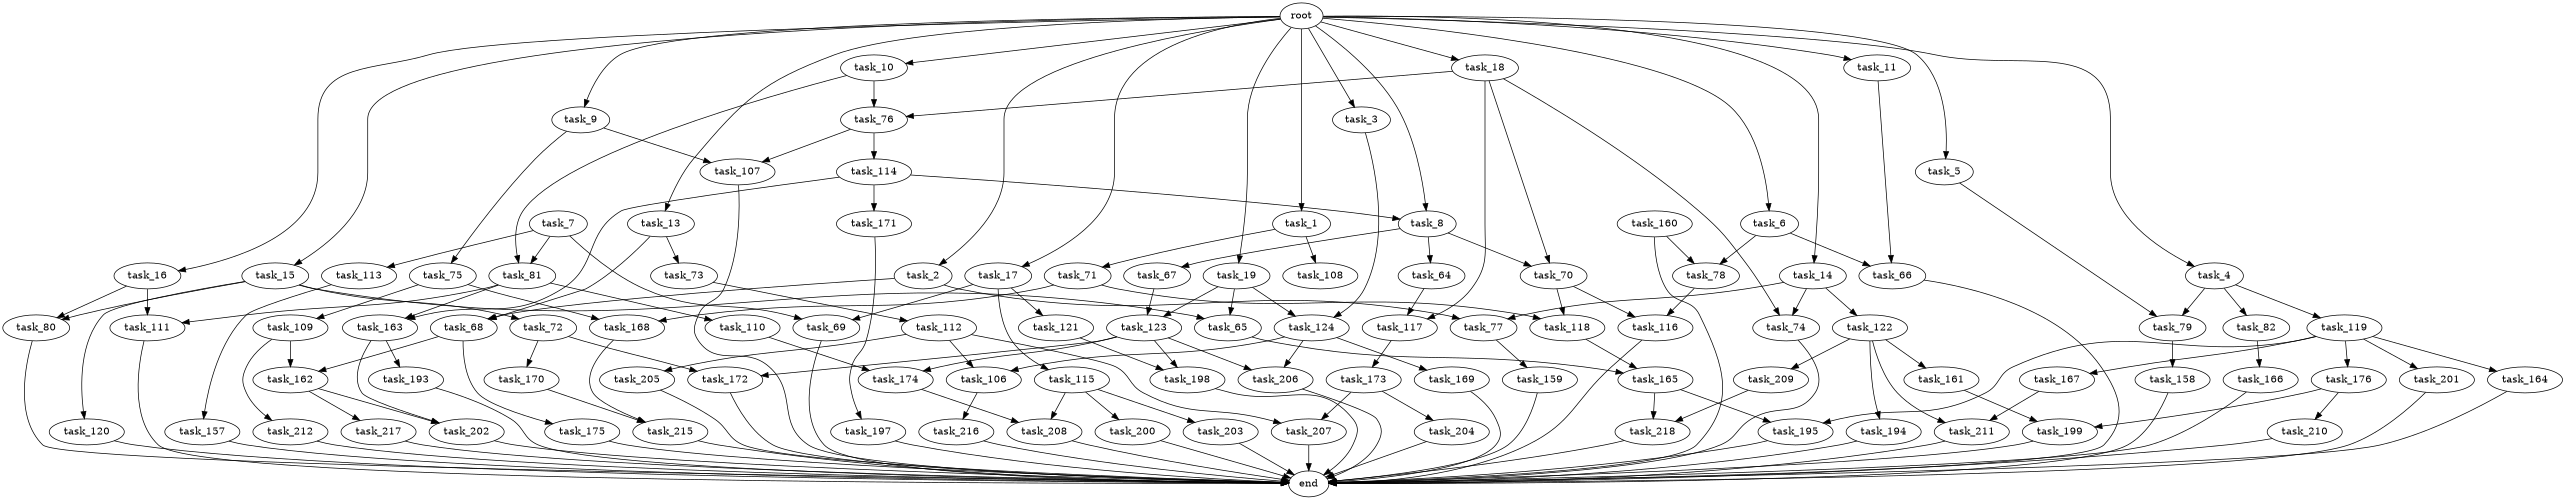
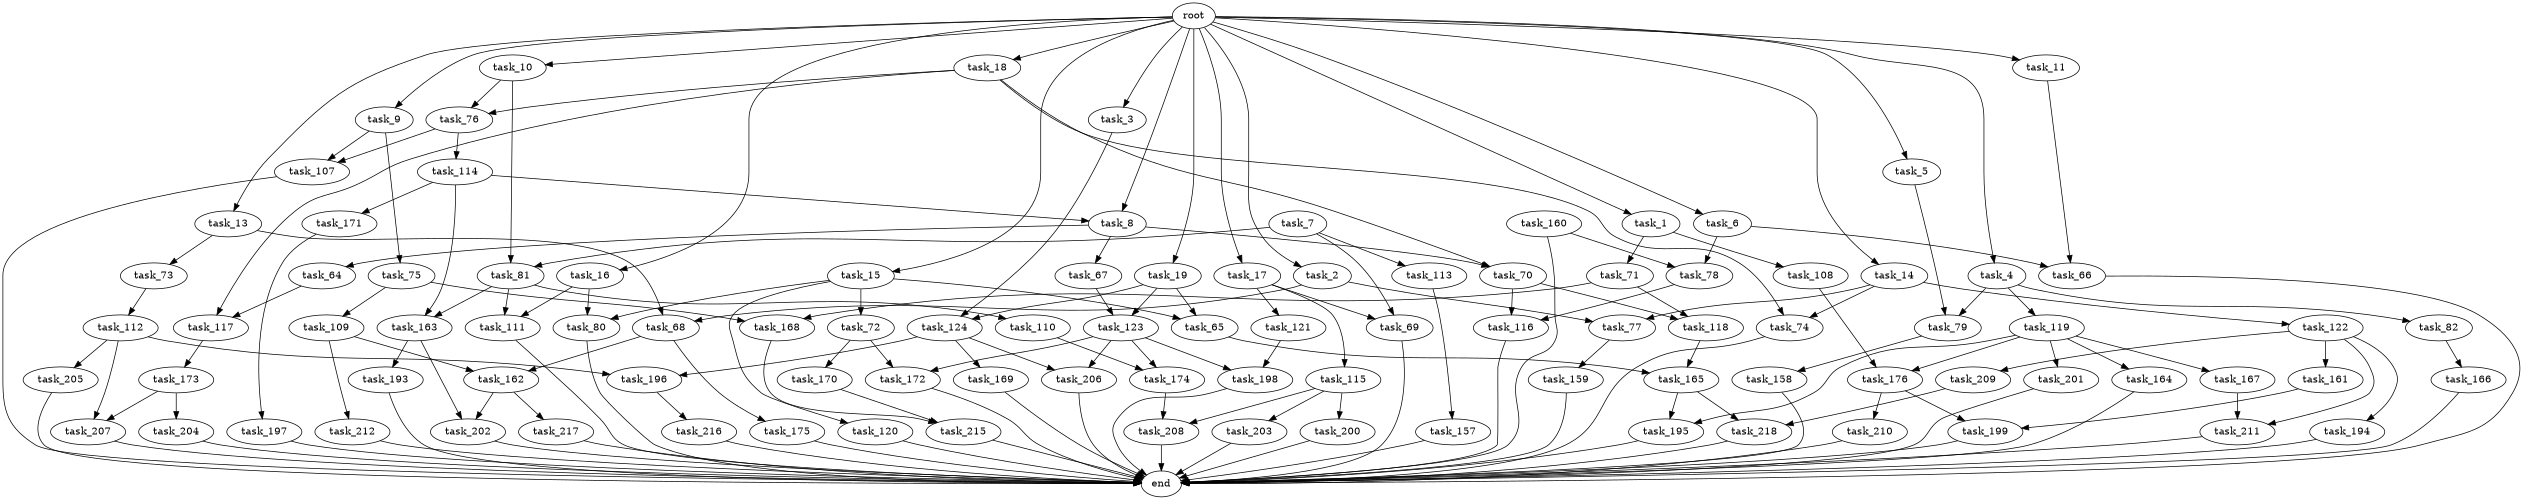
none -> (1846, 325)
(984, 380) -> (644, 380)
